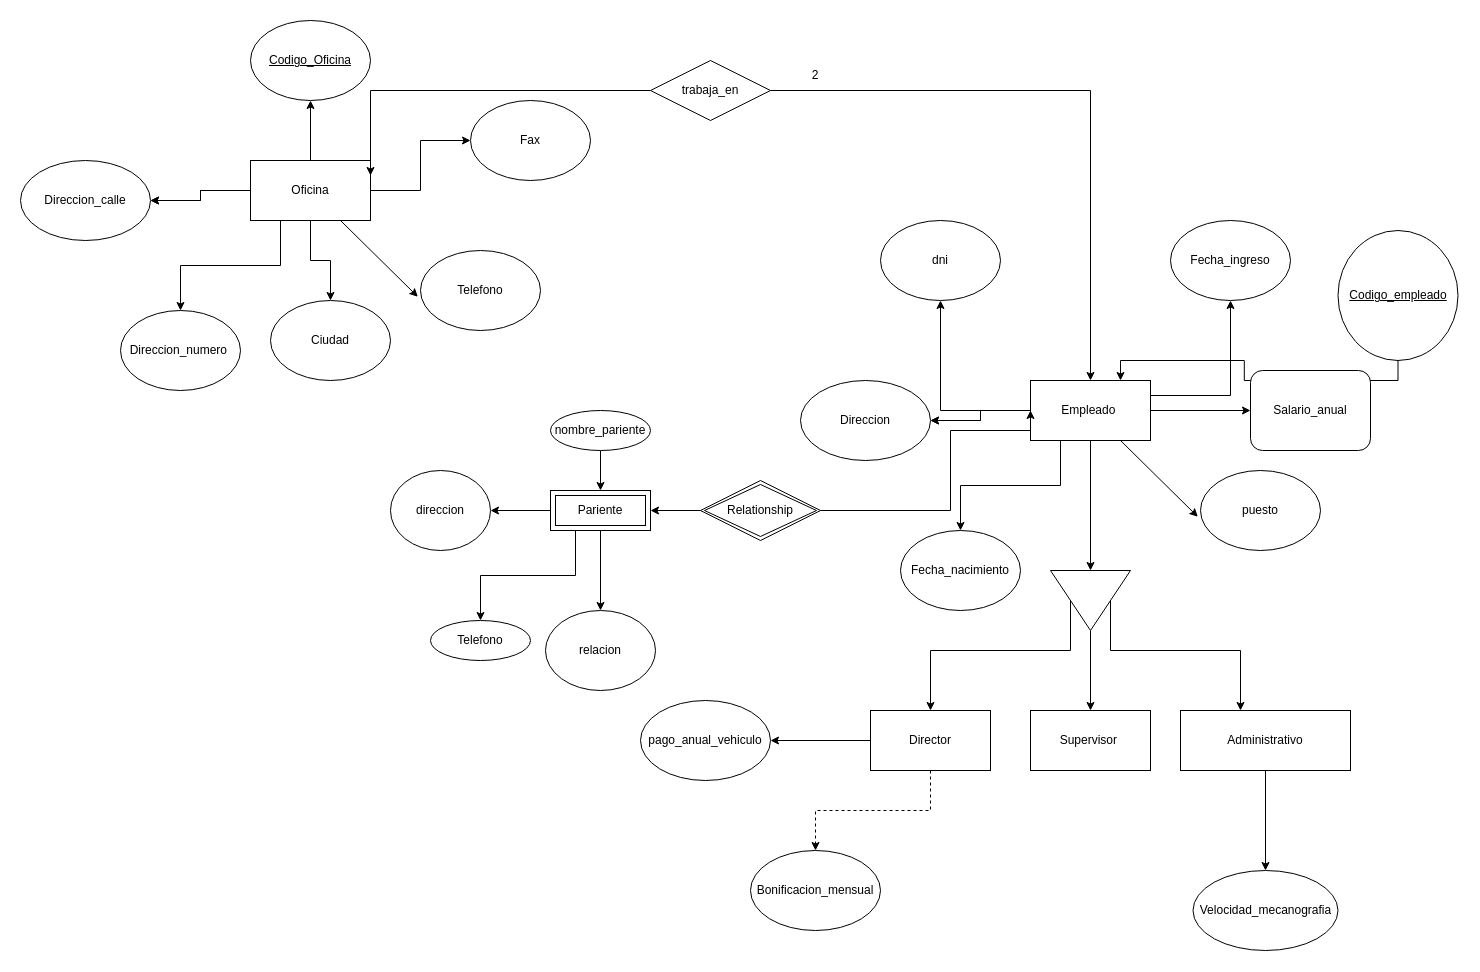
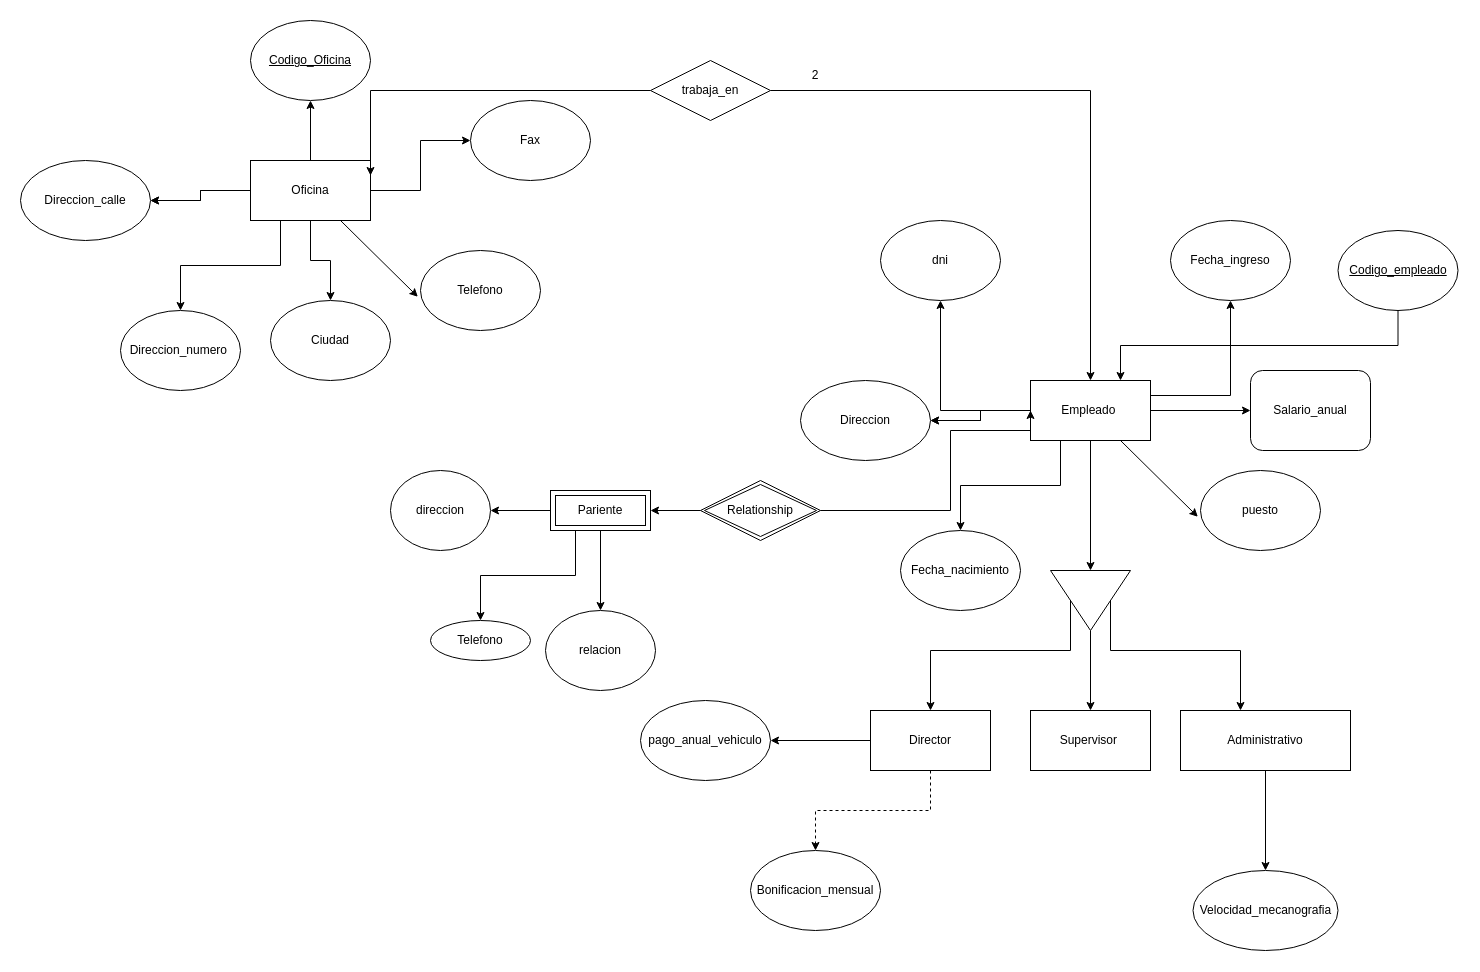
(1398, 296) -> (1398, 271)
(601, 431) -> none
(601, 467) -> none
